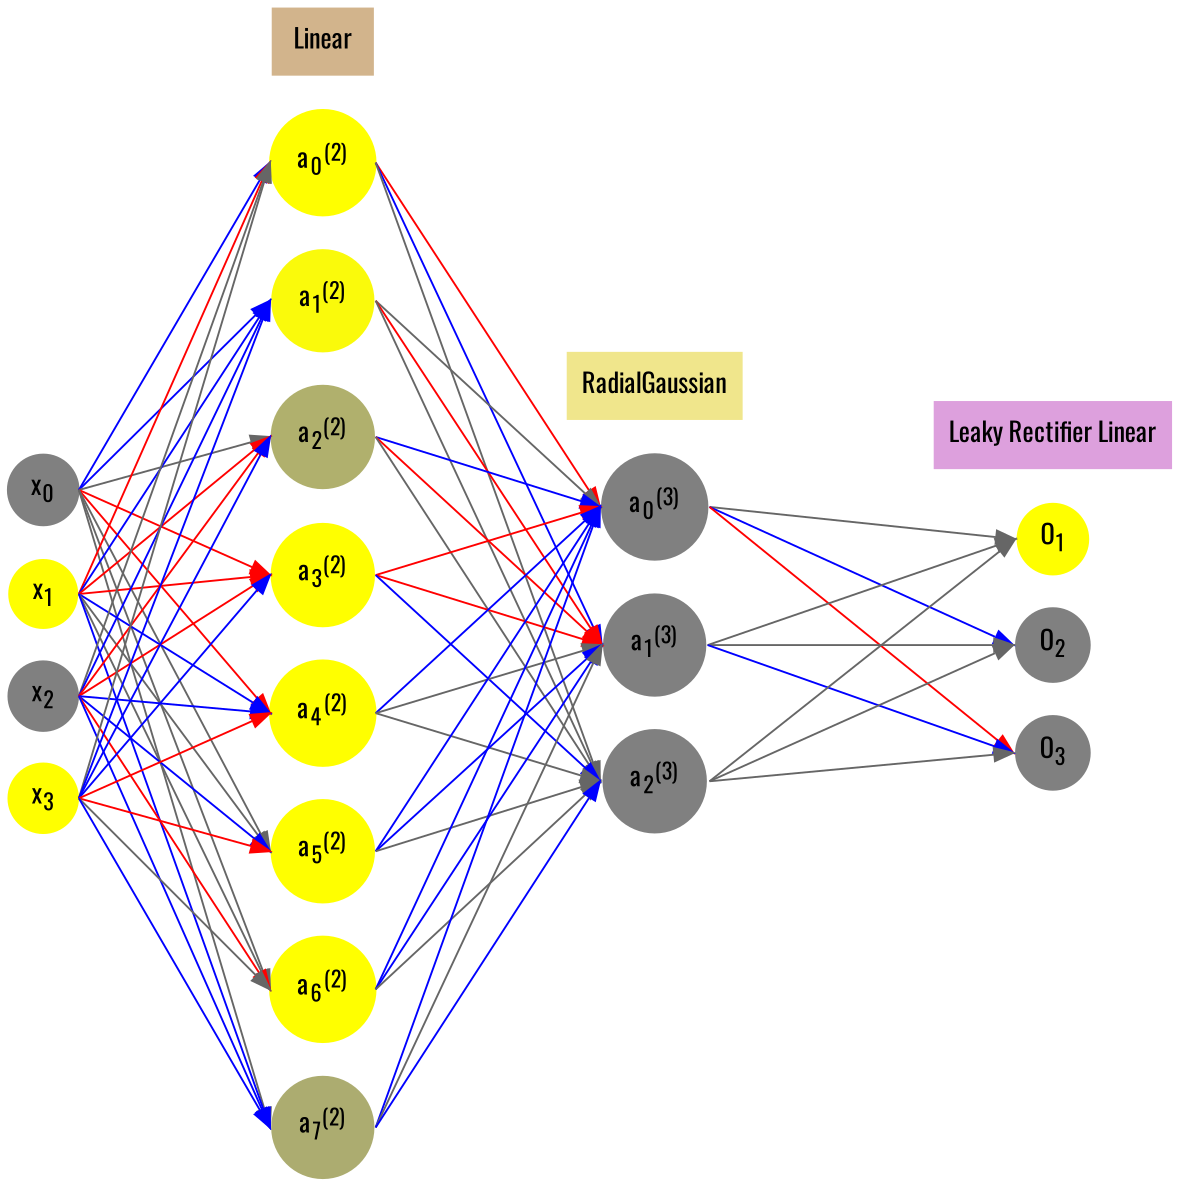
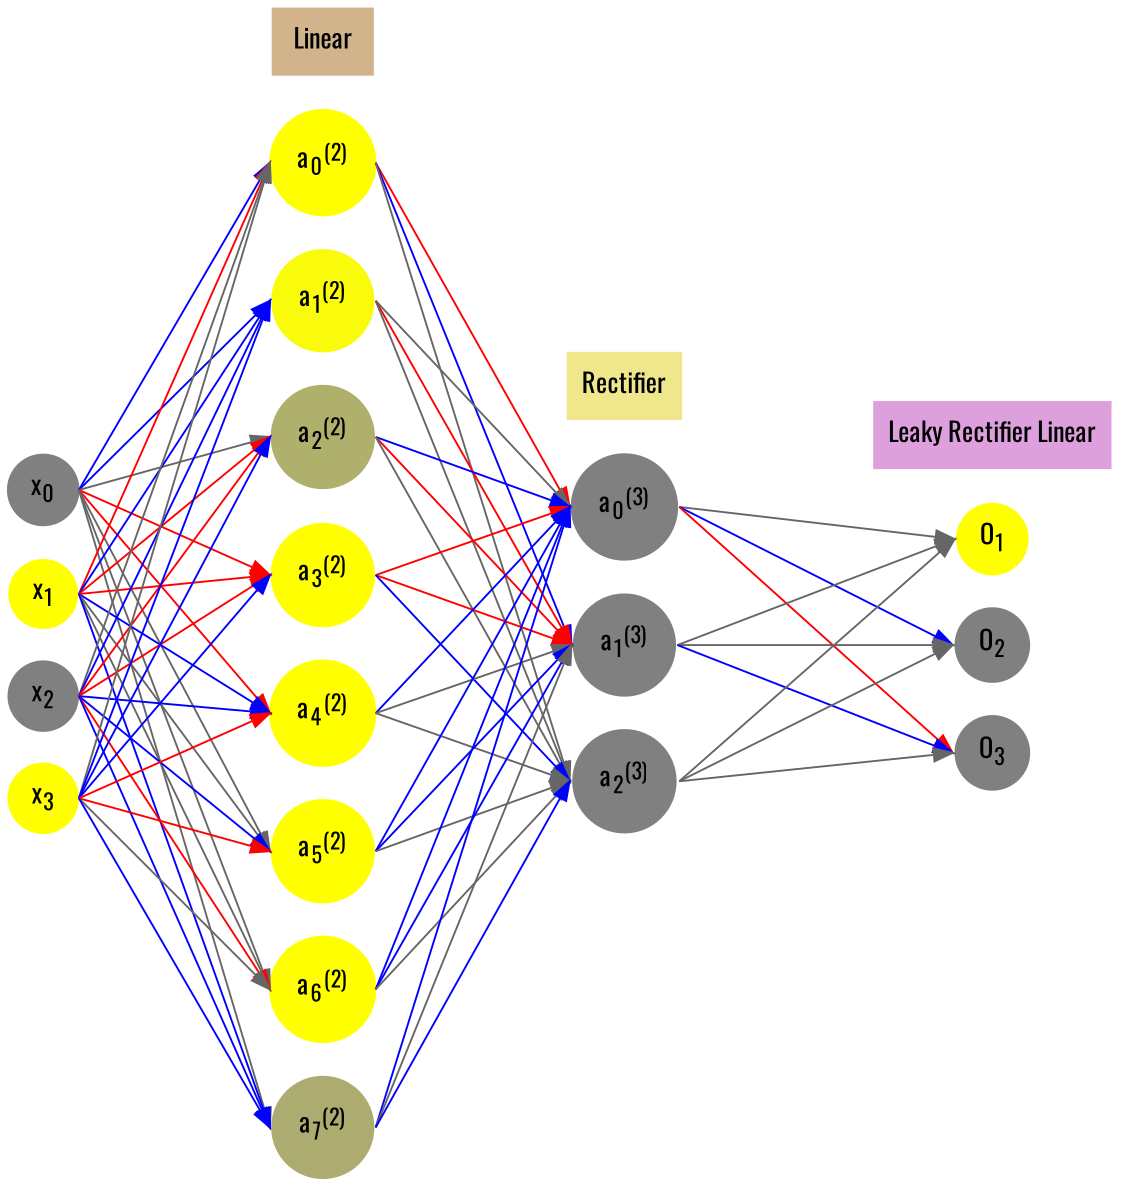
(655, 386) -> (624, 386)
